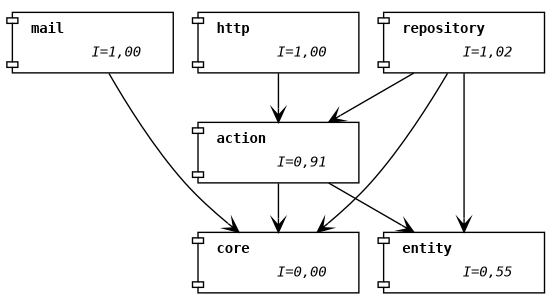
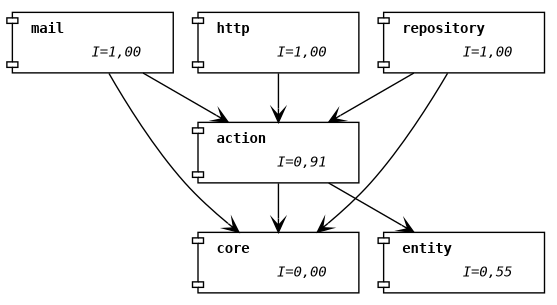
(488, 52) -> (488, 52)
none -> (180, 94)
(464, 146) -> none
